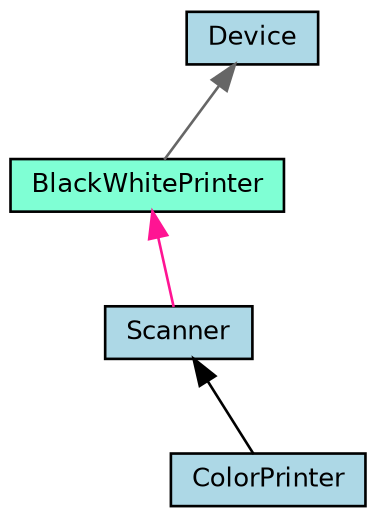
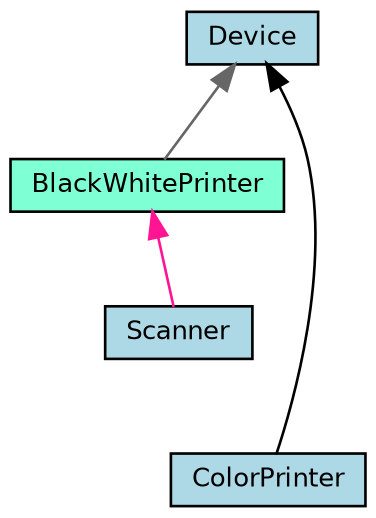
(231, 418) -> (314, 270)
